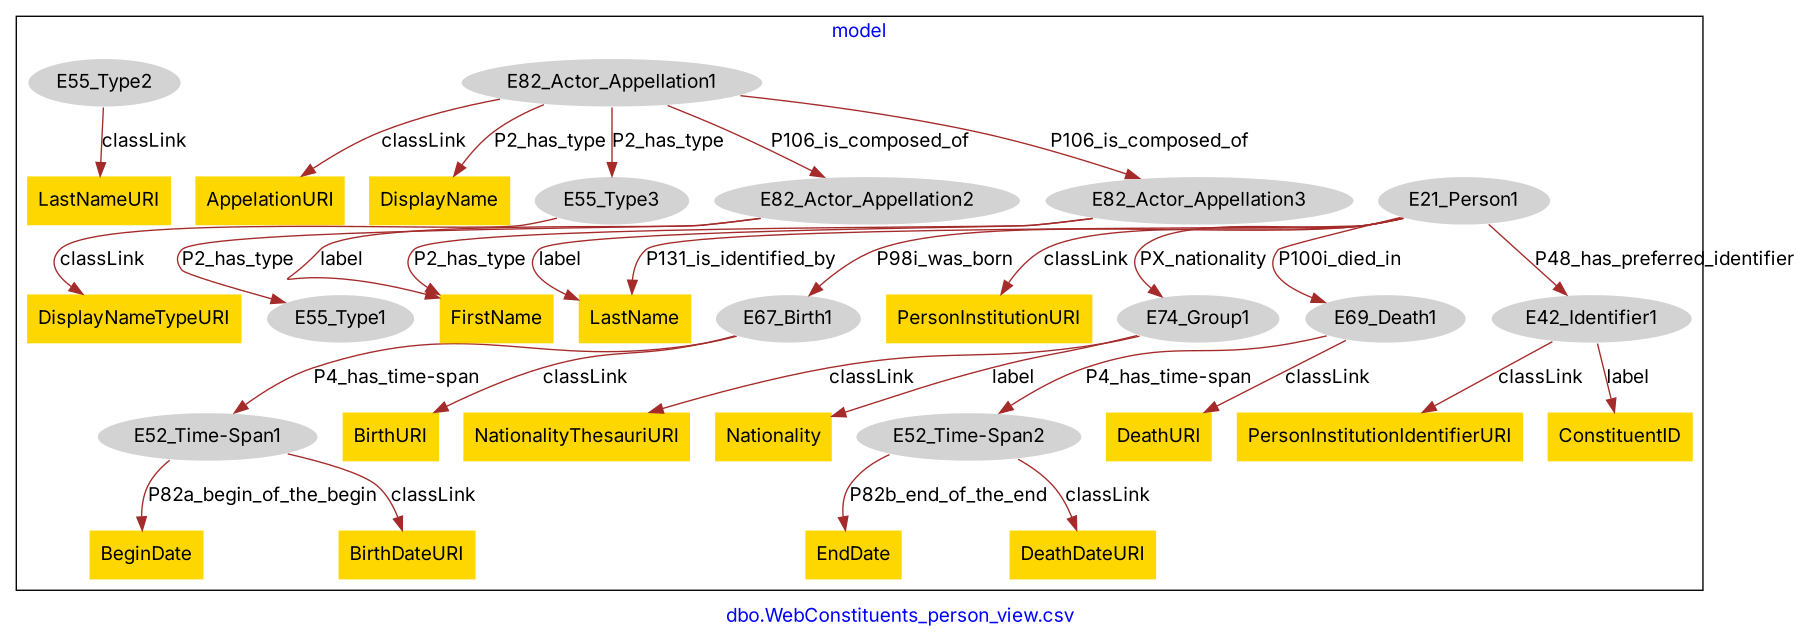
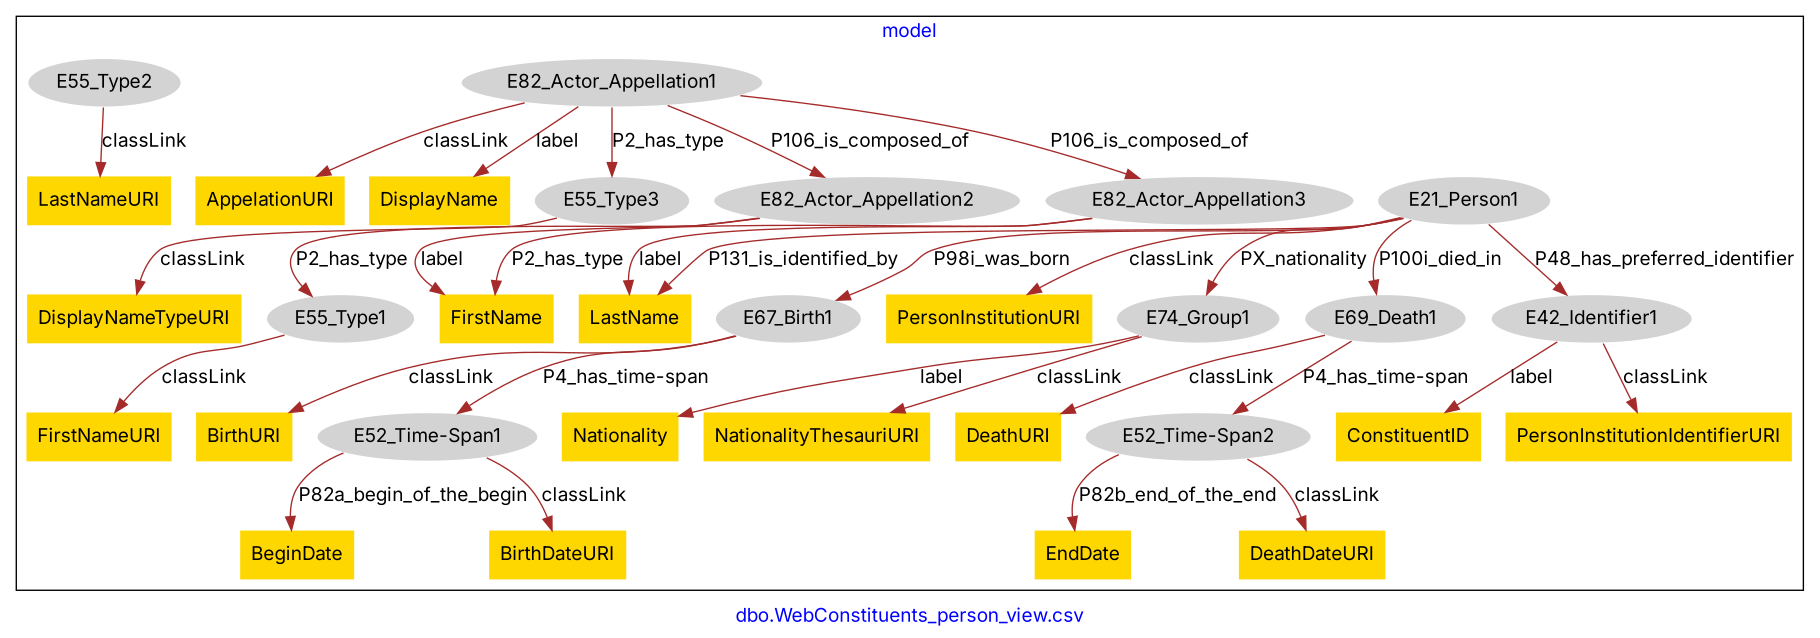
(550, 142) -> (558, 142)
none -> (99, 437)
